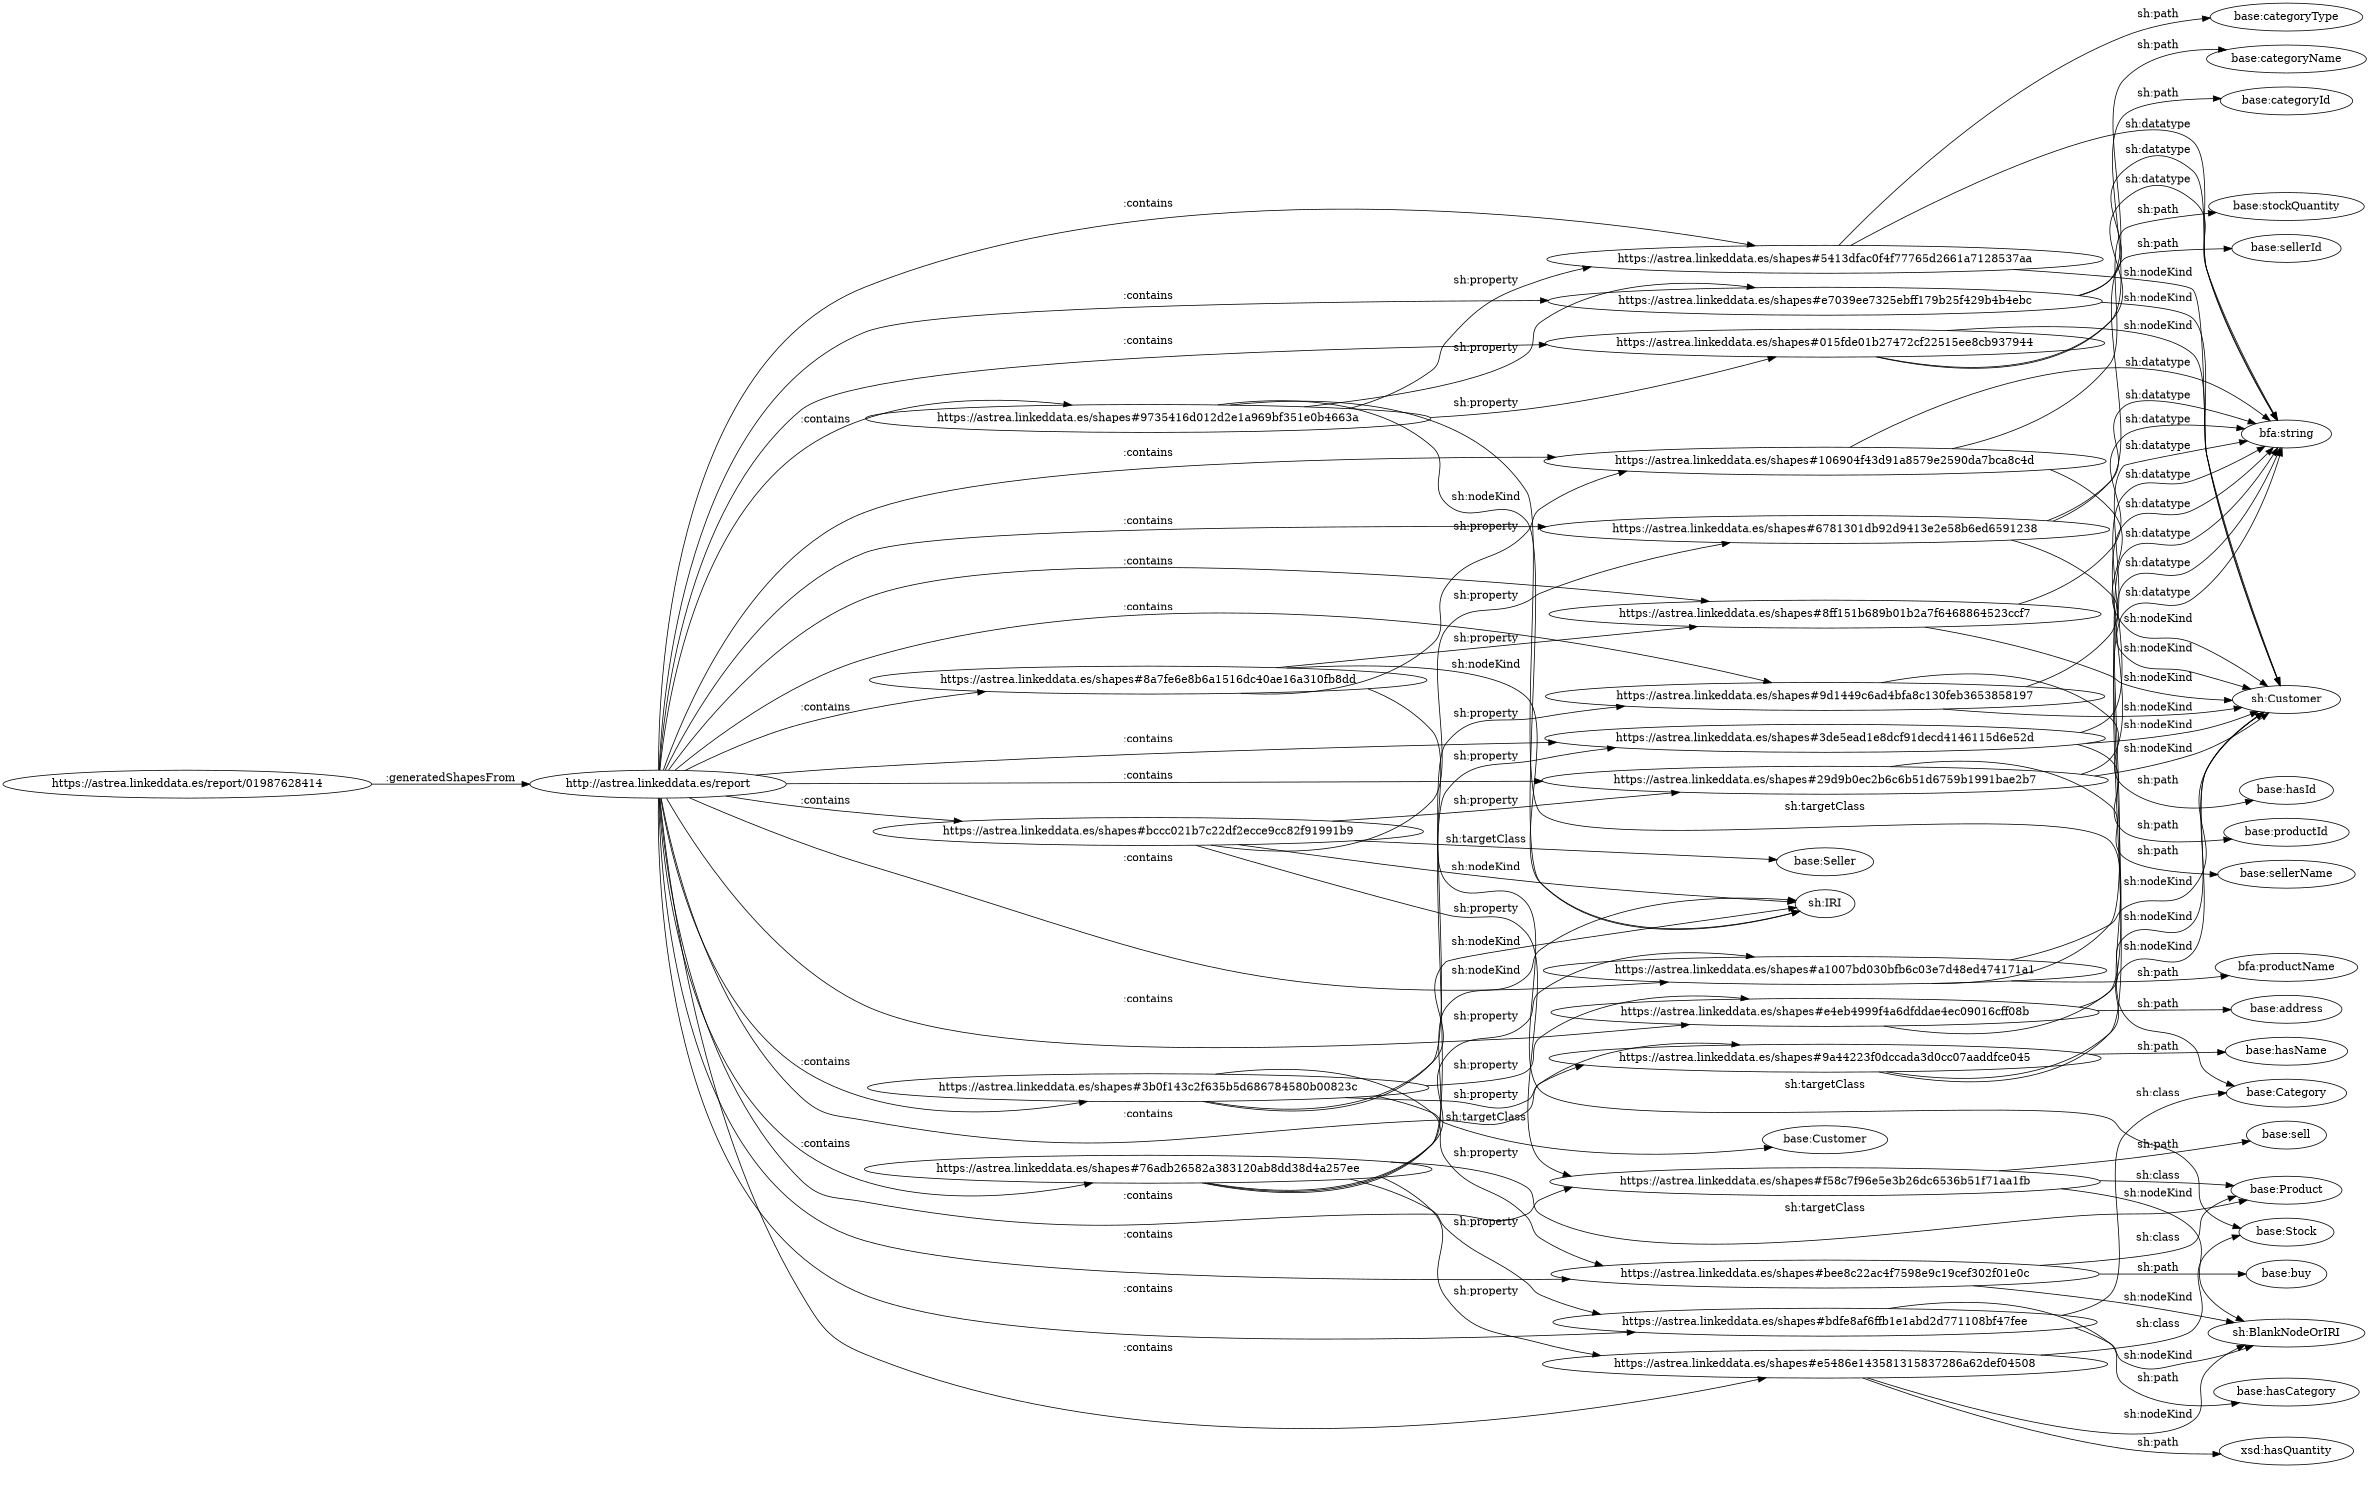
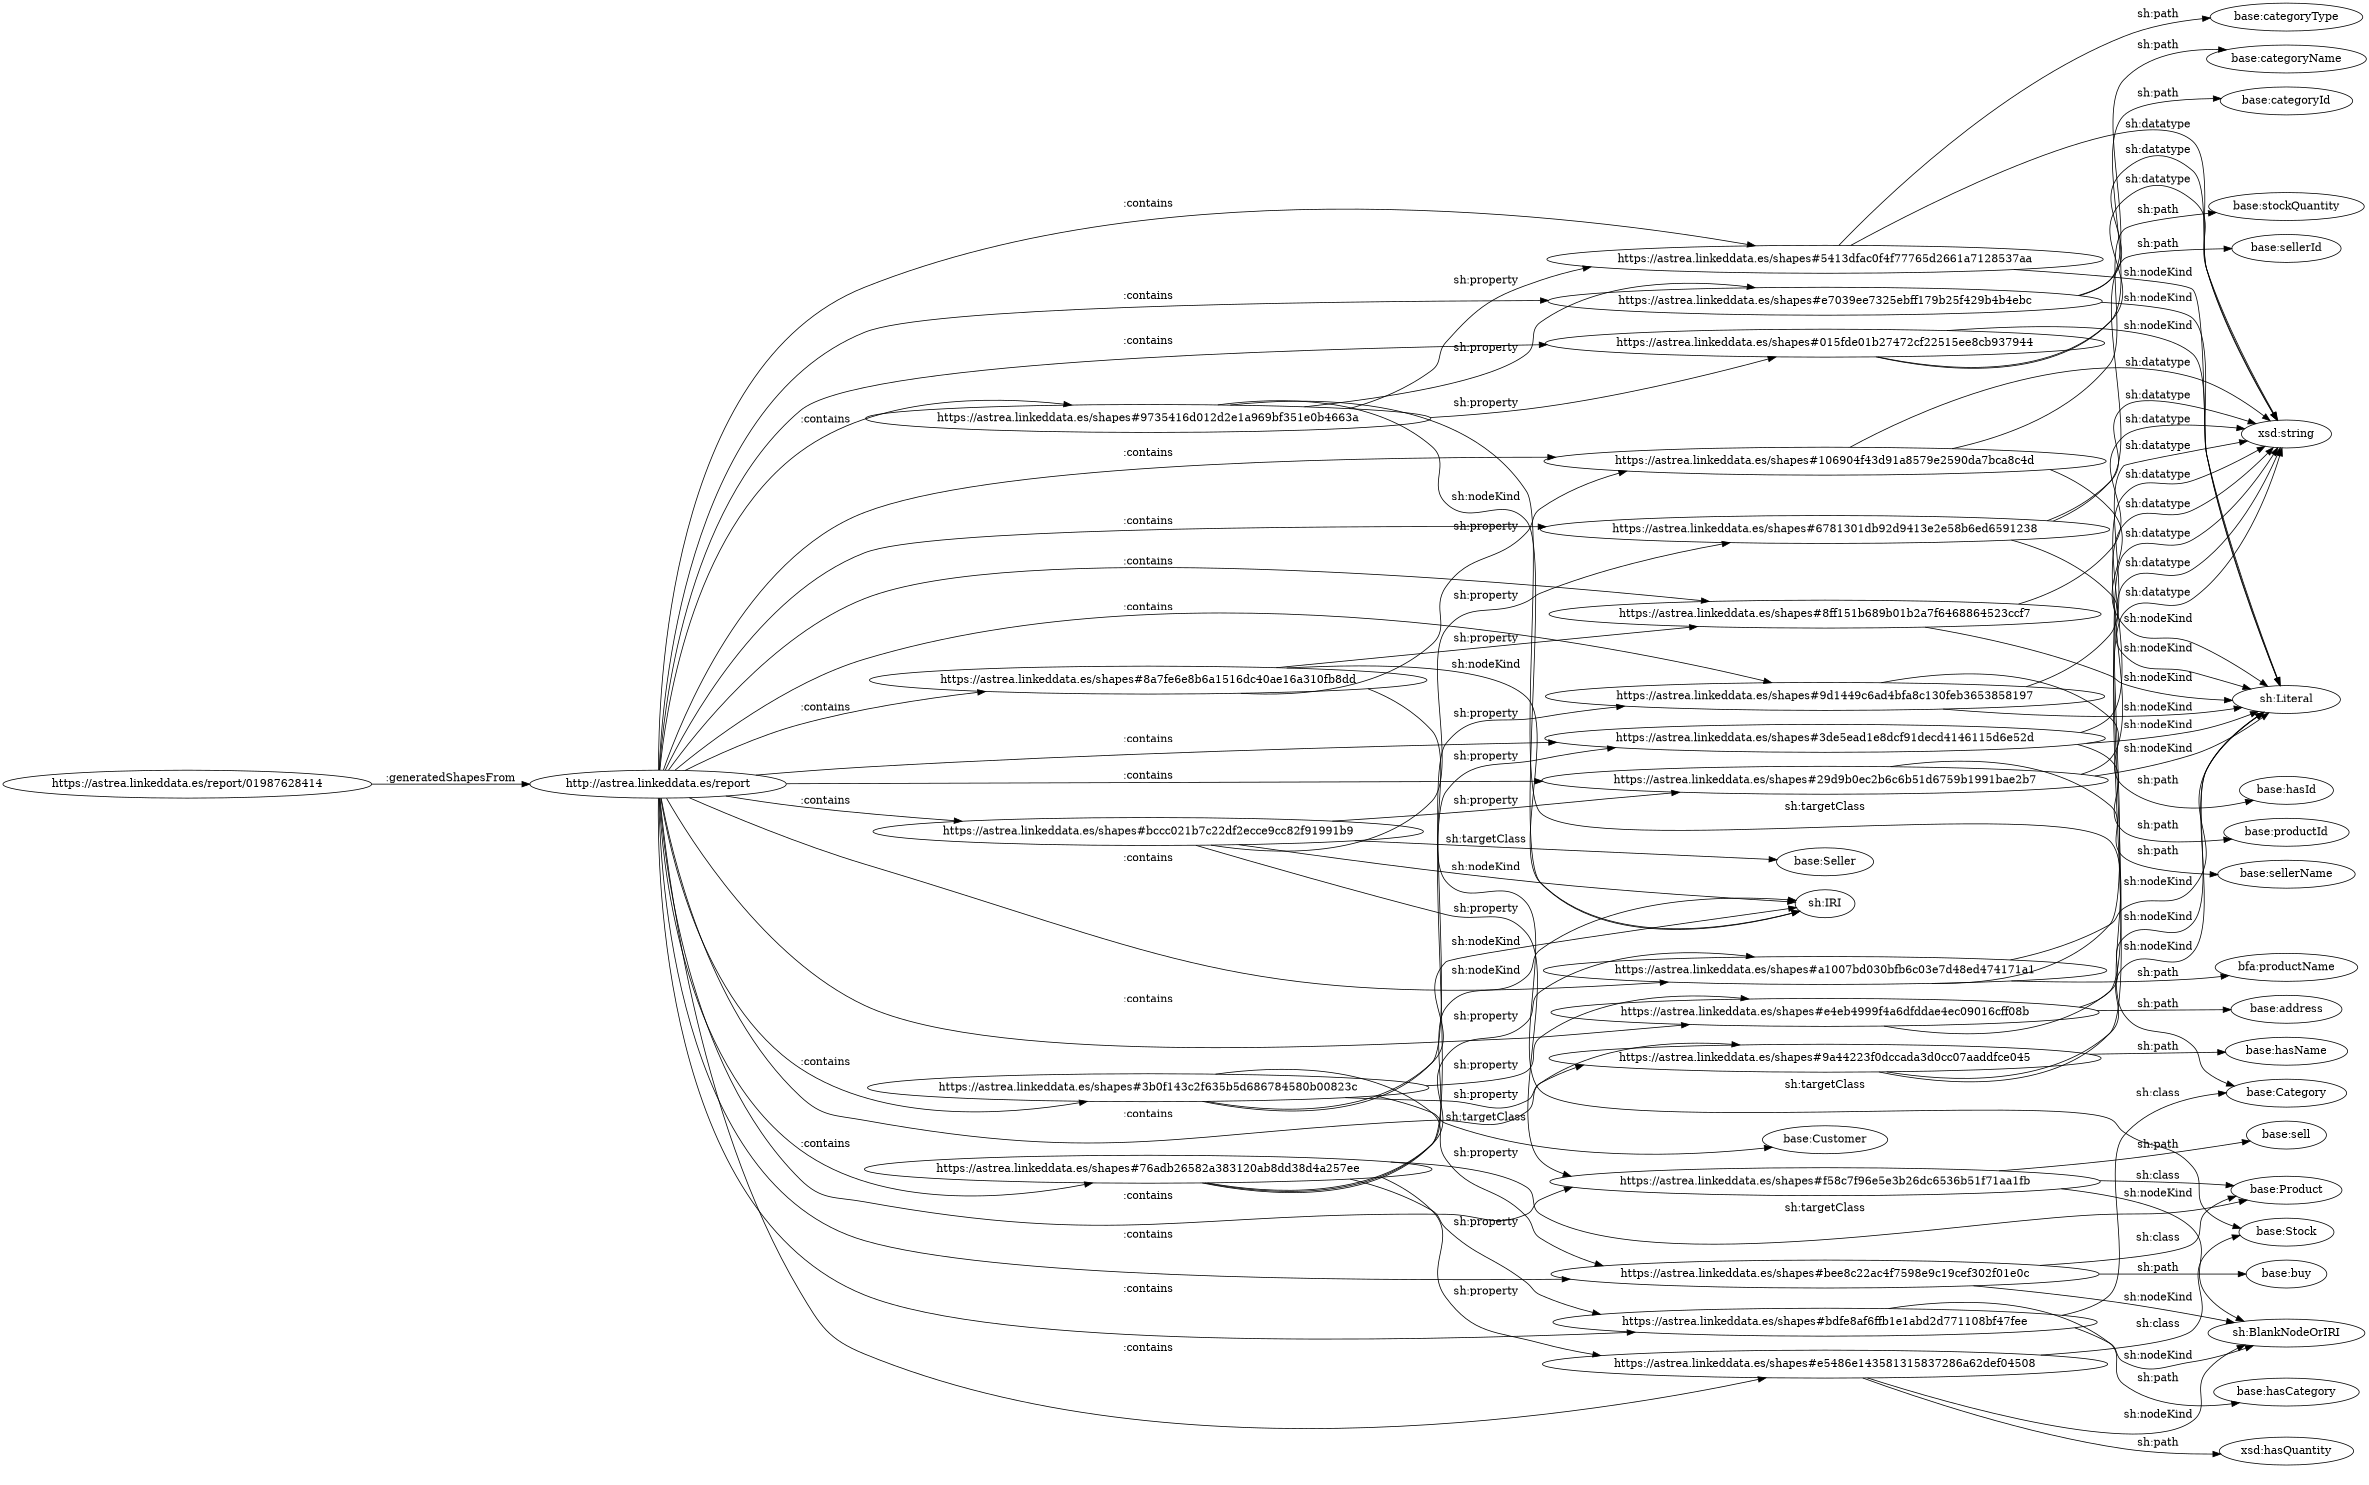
(2286, 434) -> (2286, 434)
(2286, 700) -> (2286, 700)
